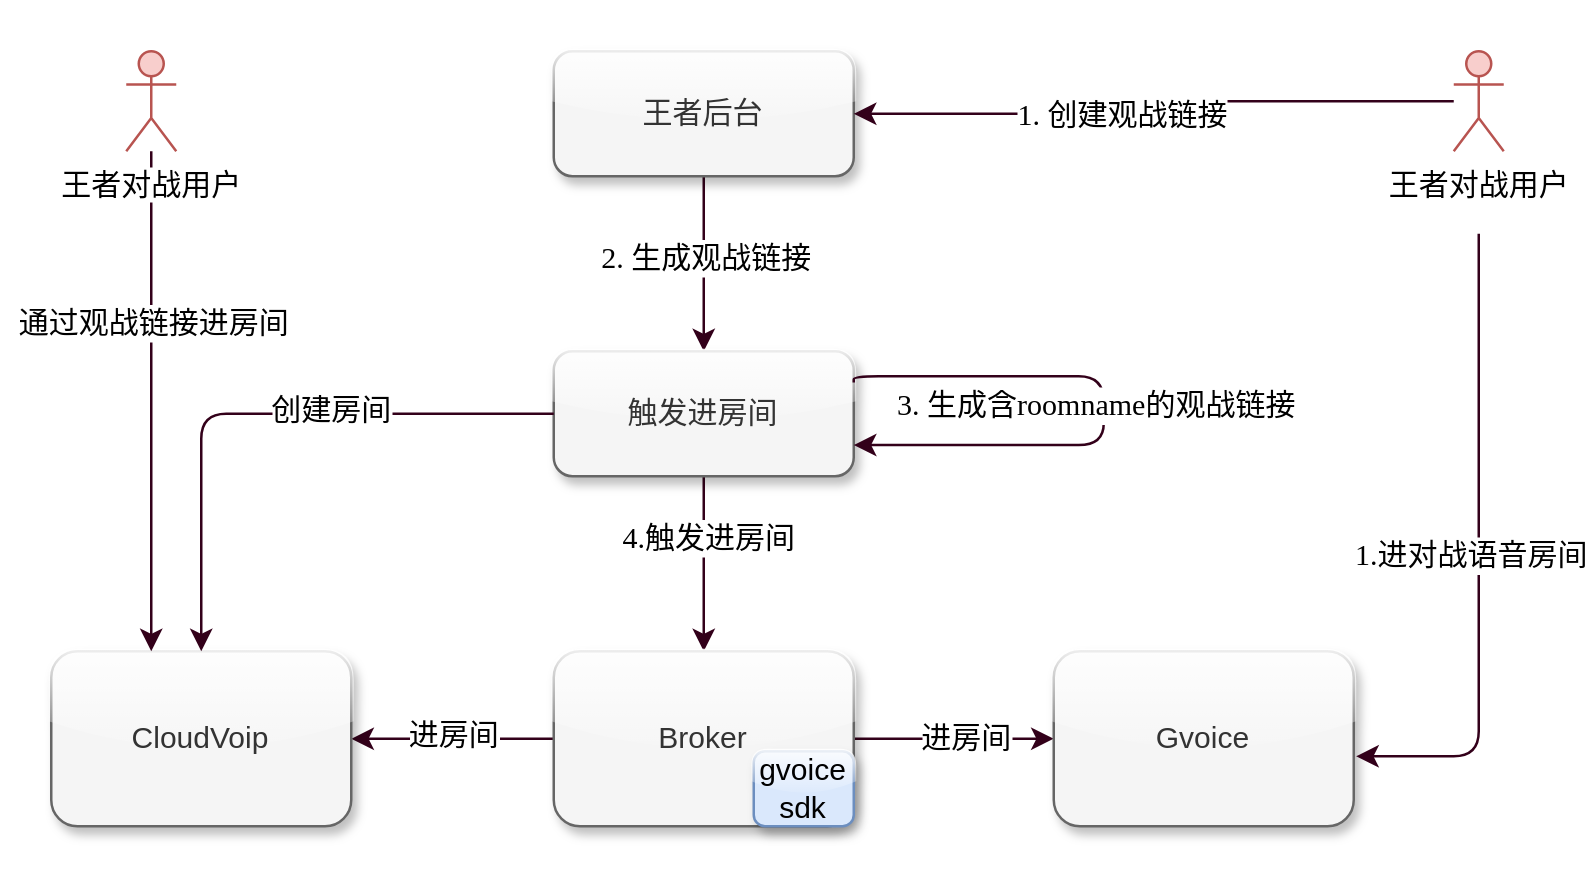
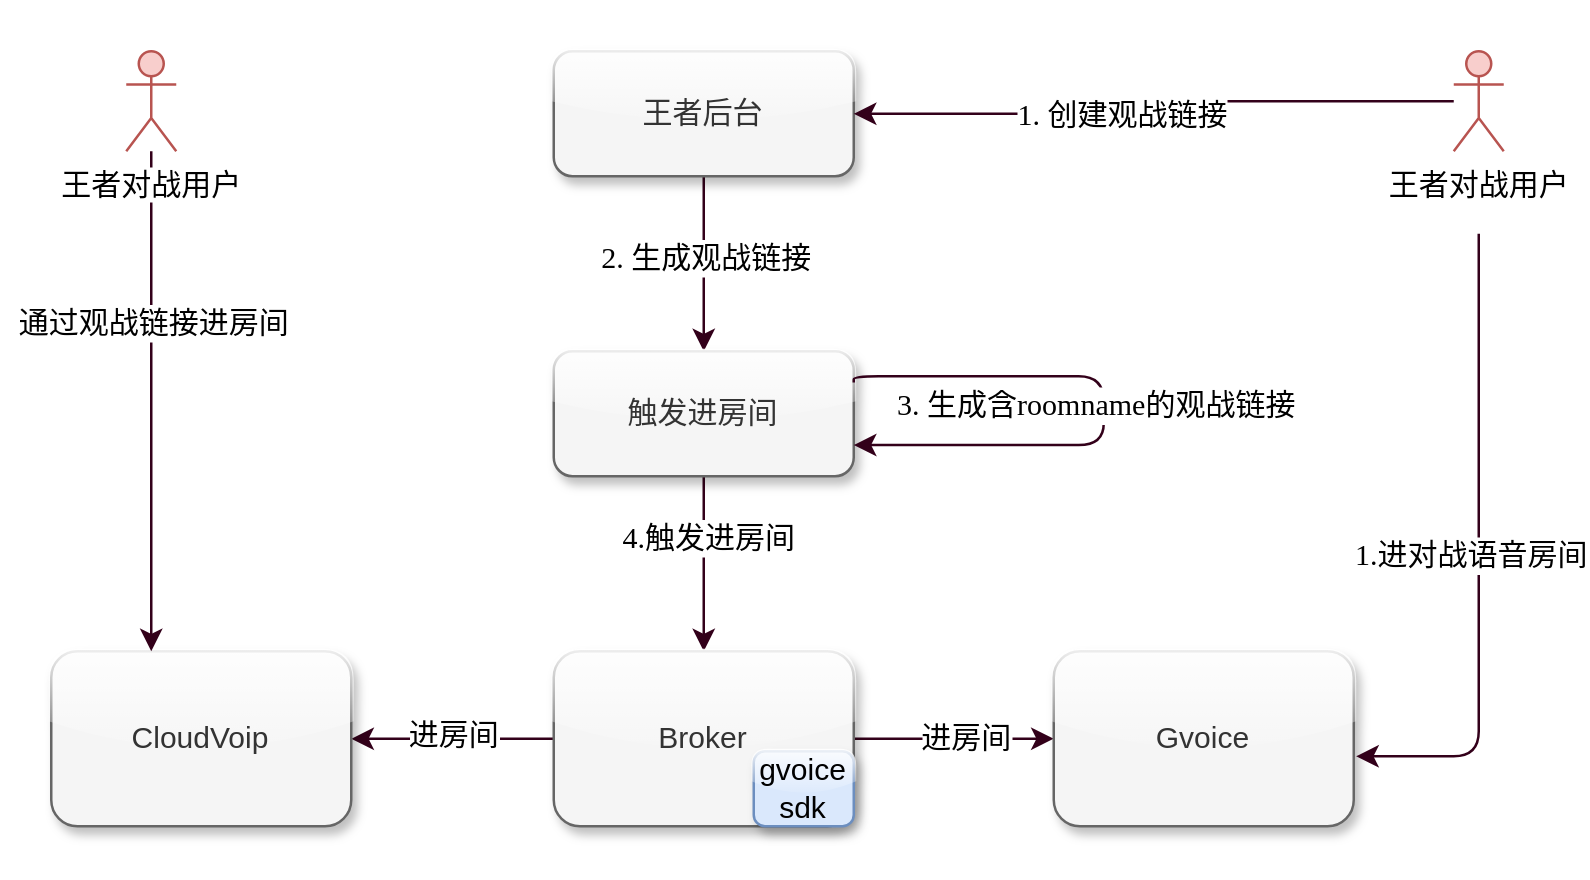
(275, 414) -> none
